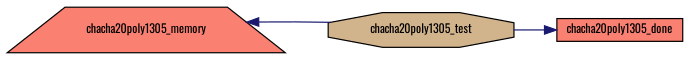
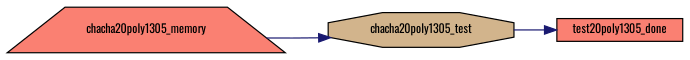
(295, 22) -> (293, 38)
(620, 30) -> (620, 30)
